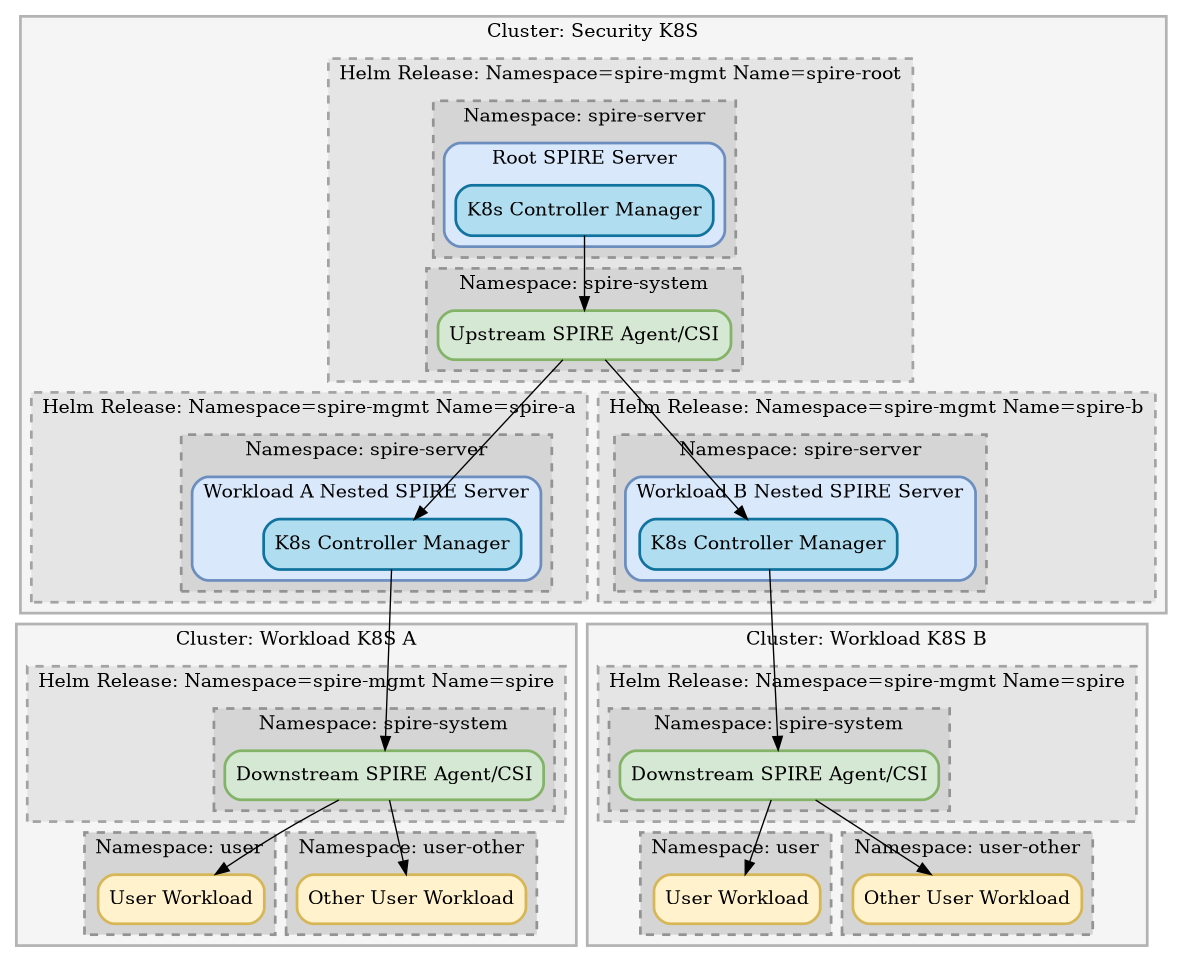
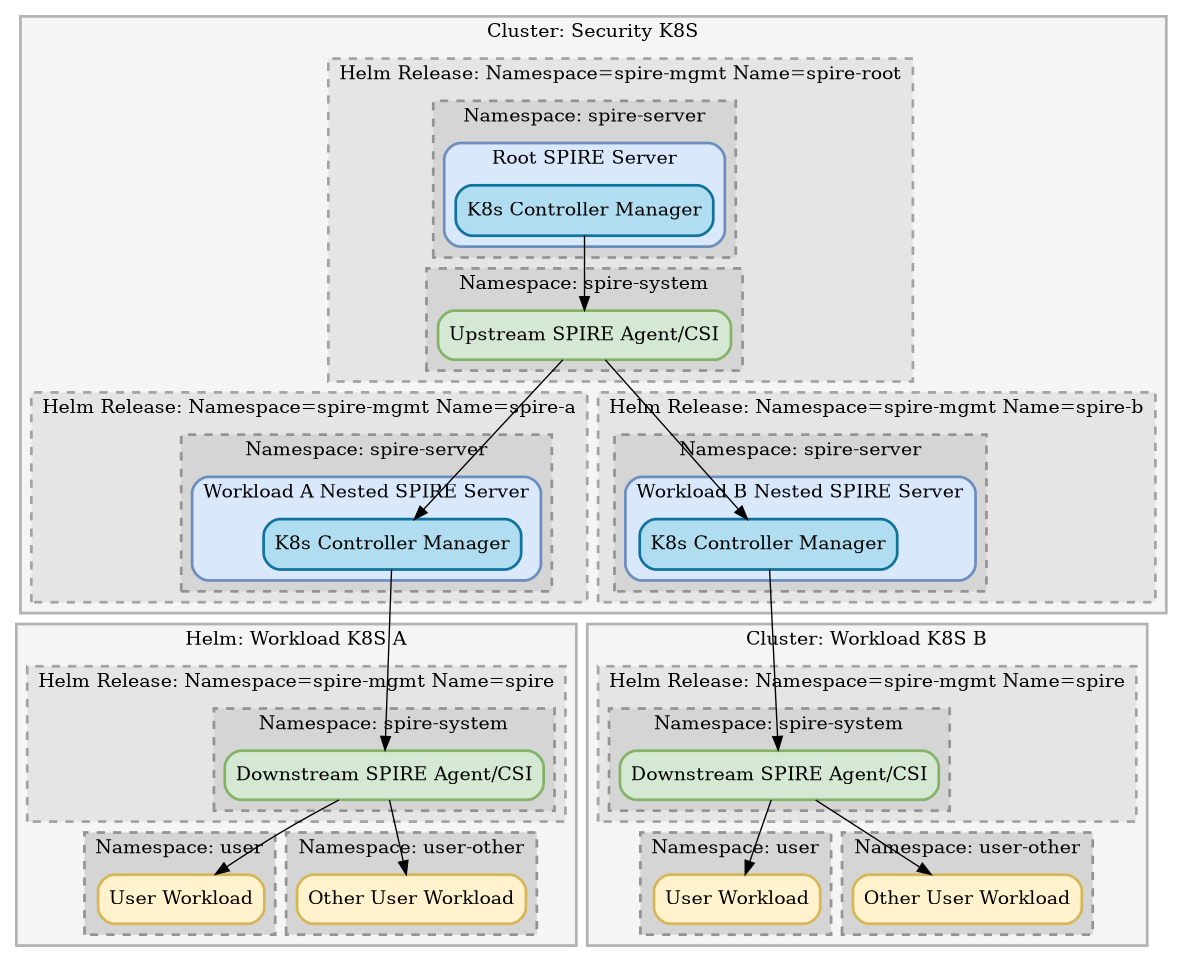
(296, 640) -> (296, 640)
